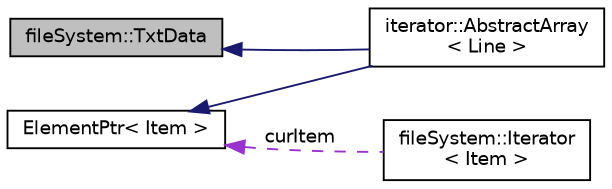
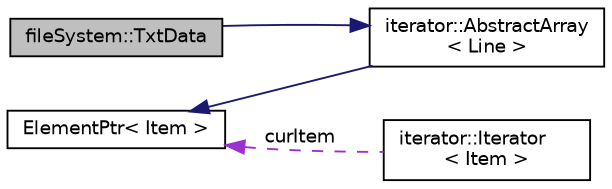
(306, 50) -> (287, 25)
(487, 150) -> (487, 150)
